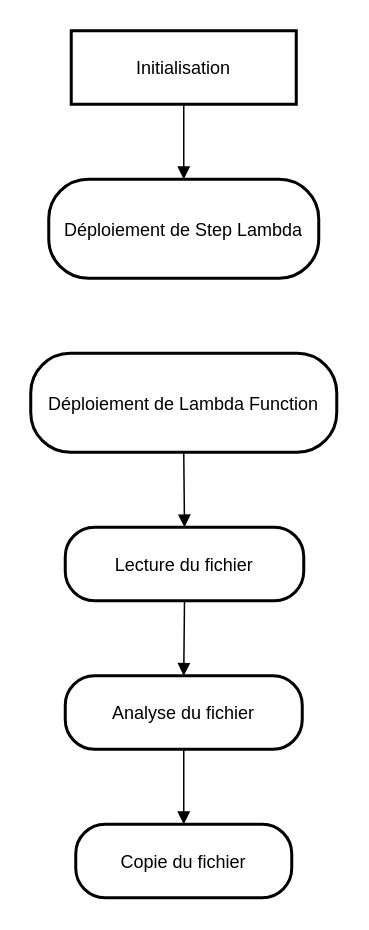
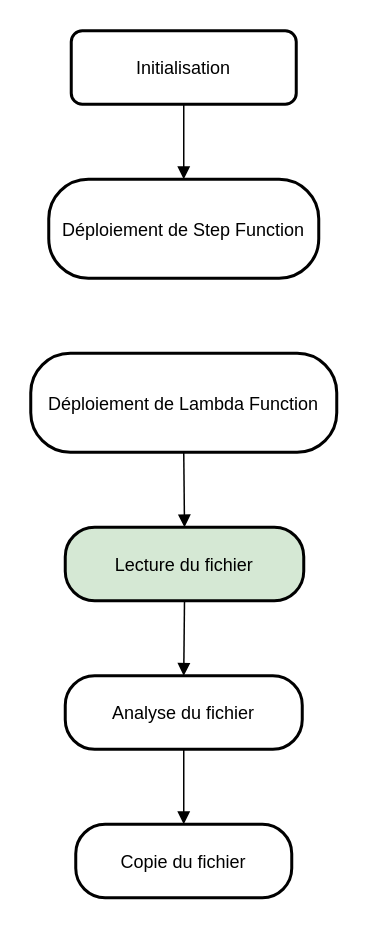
(184, 68) -> (184, 68)
(183, 230) -> (183, 230)
(185, 564) -> (185, 564)
